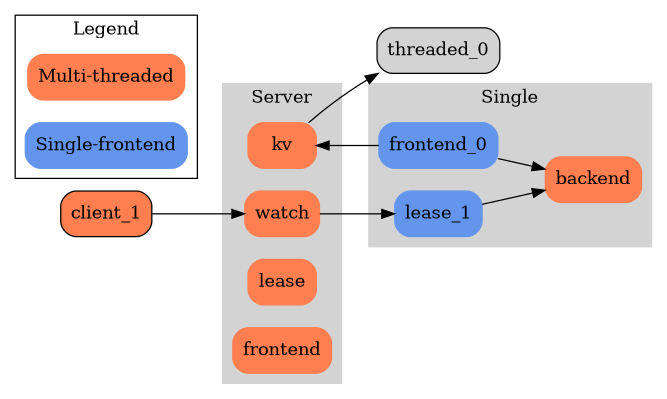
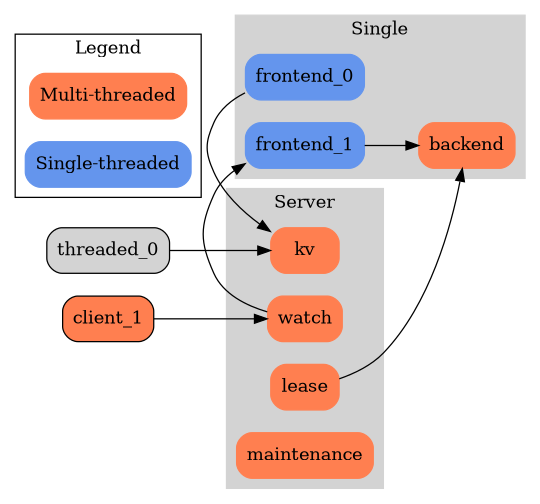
(334, 102) -> (214, 251)
(106, 146) -> (108, 164)
(515, 162) -> (422, 296)
(438, 214) -> (305, 146)
(282, 350) -> (305, 456)
